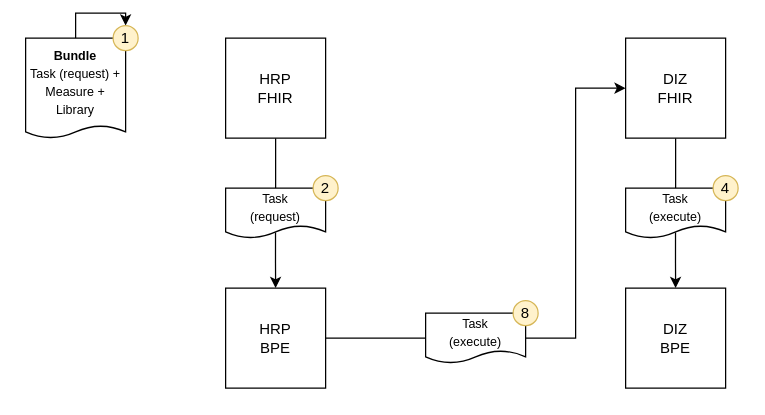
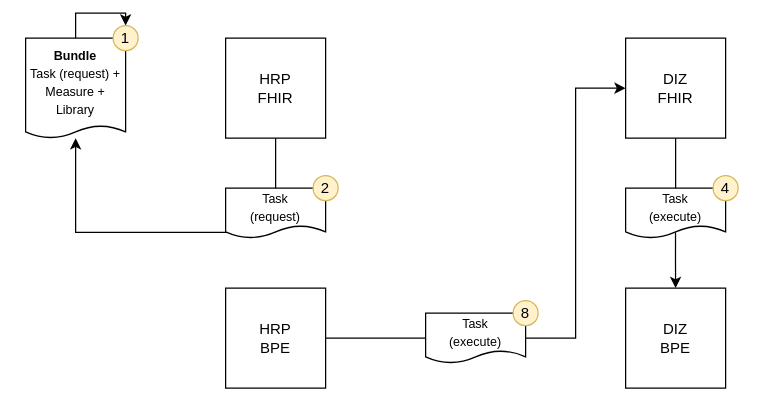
(276, 256) -> (108, 232)
